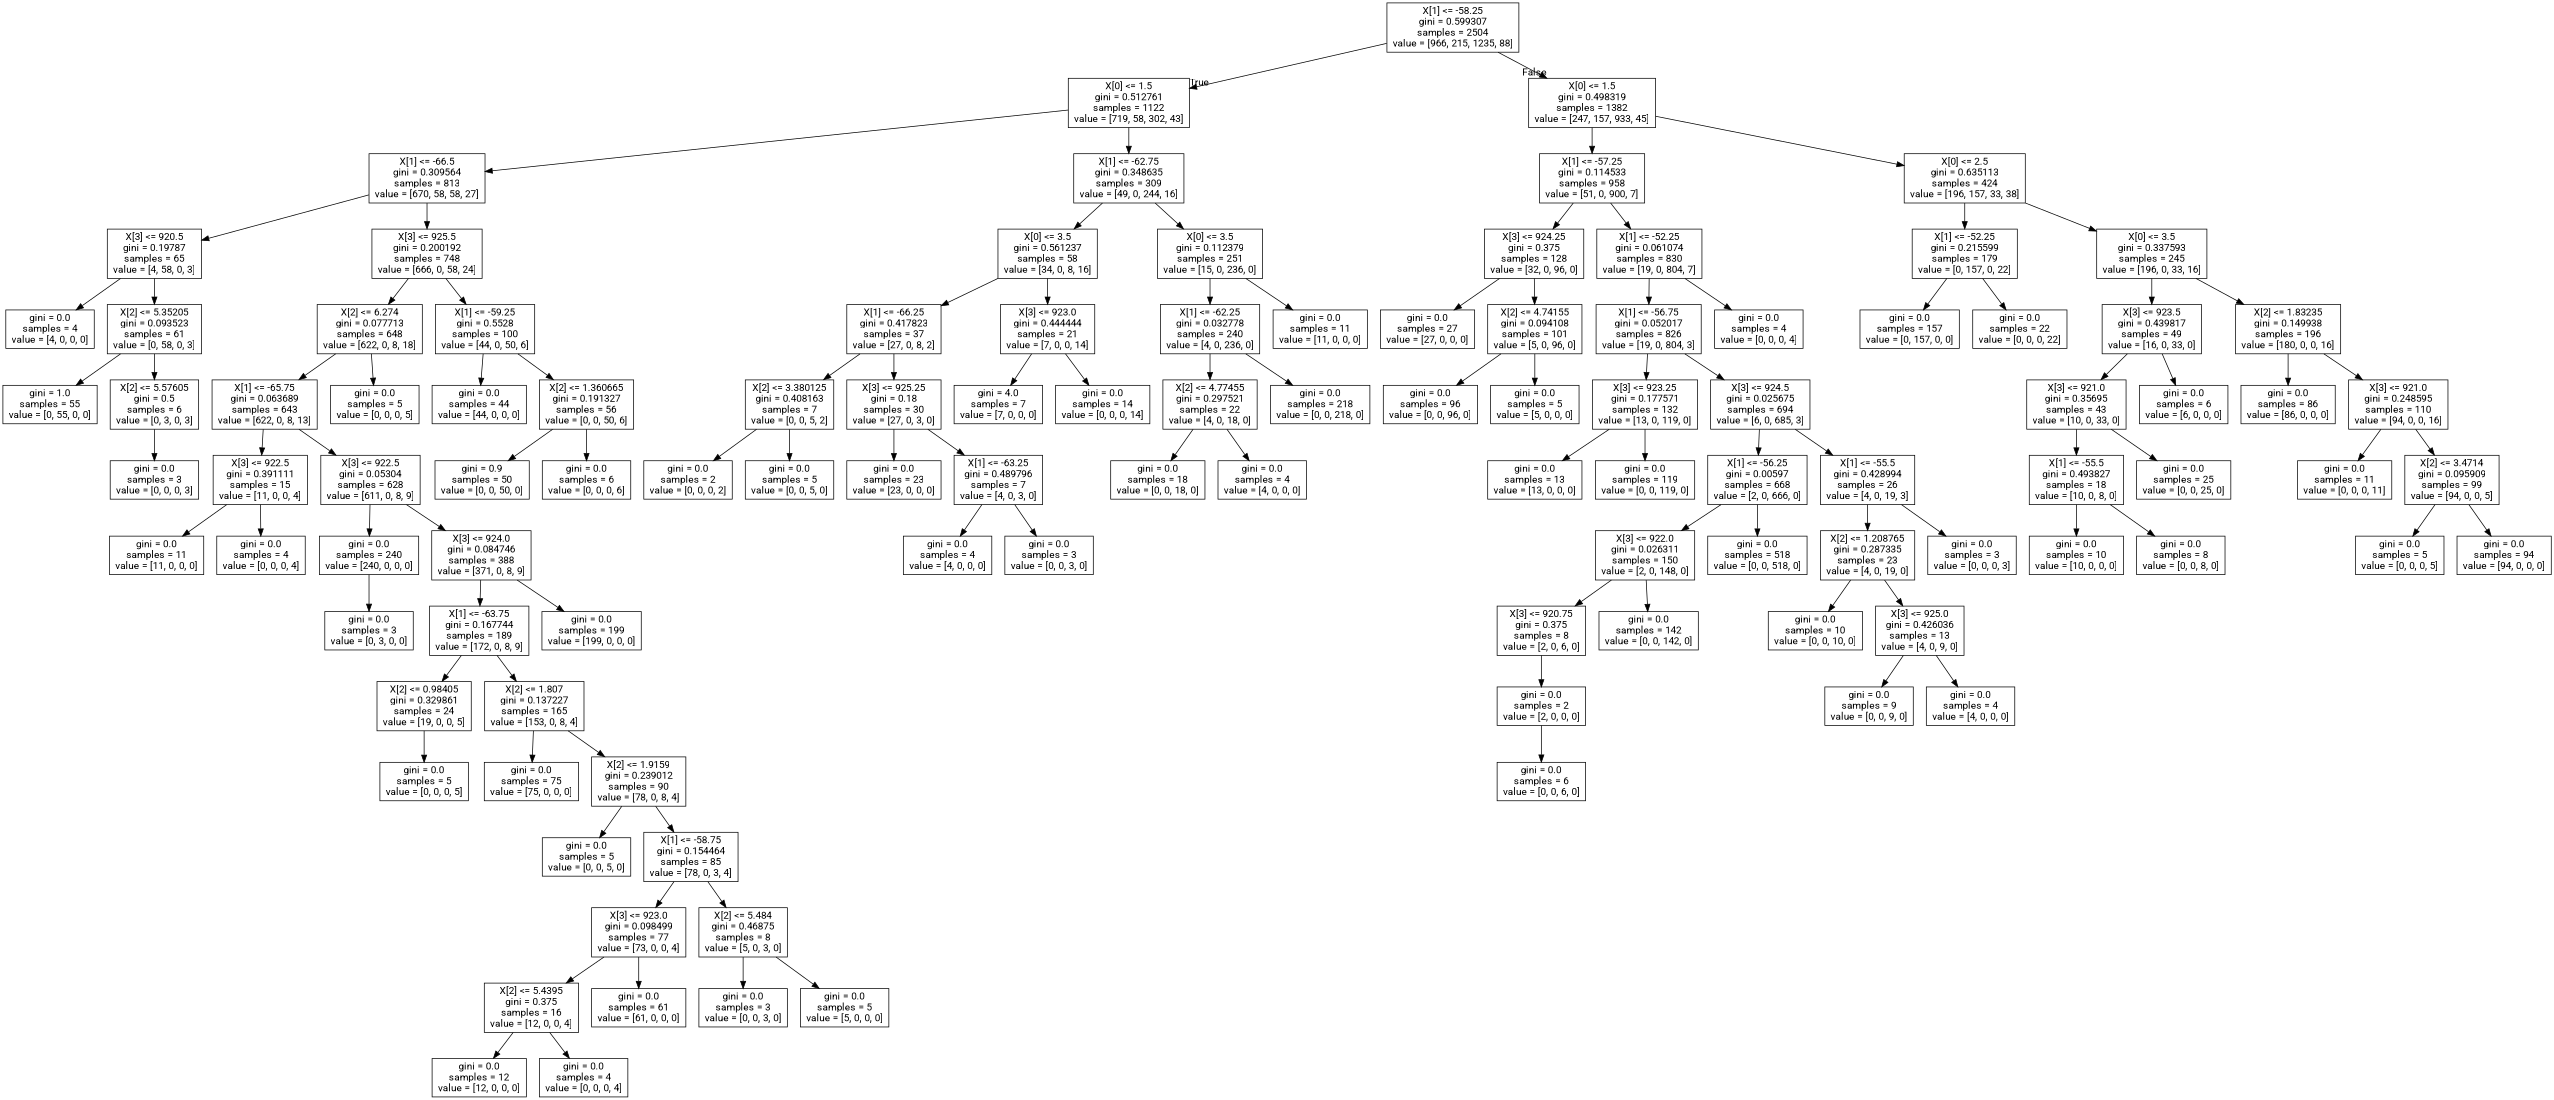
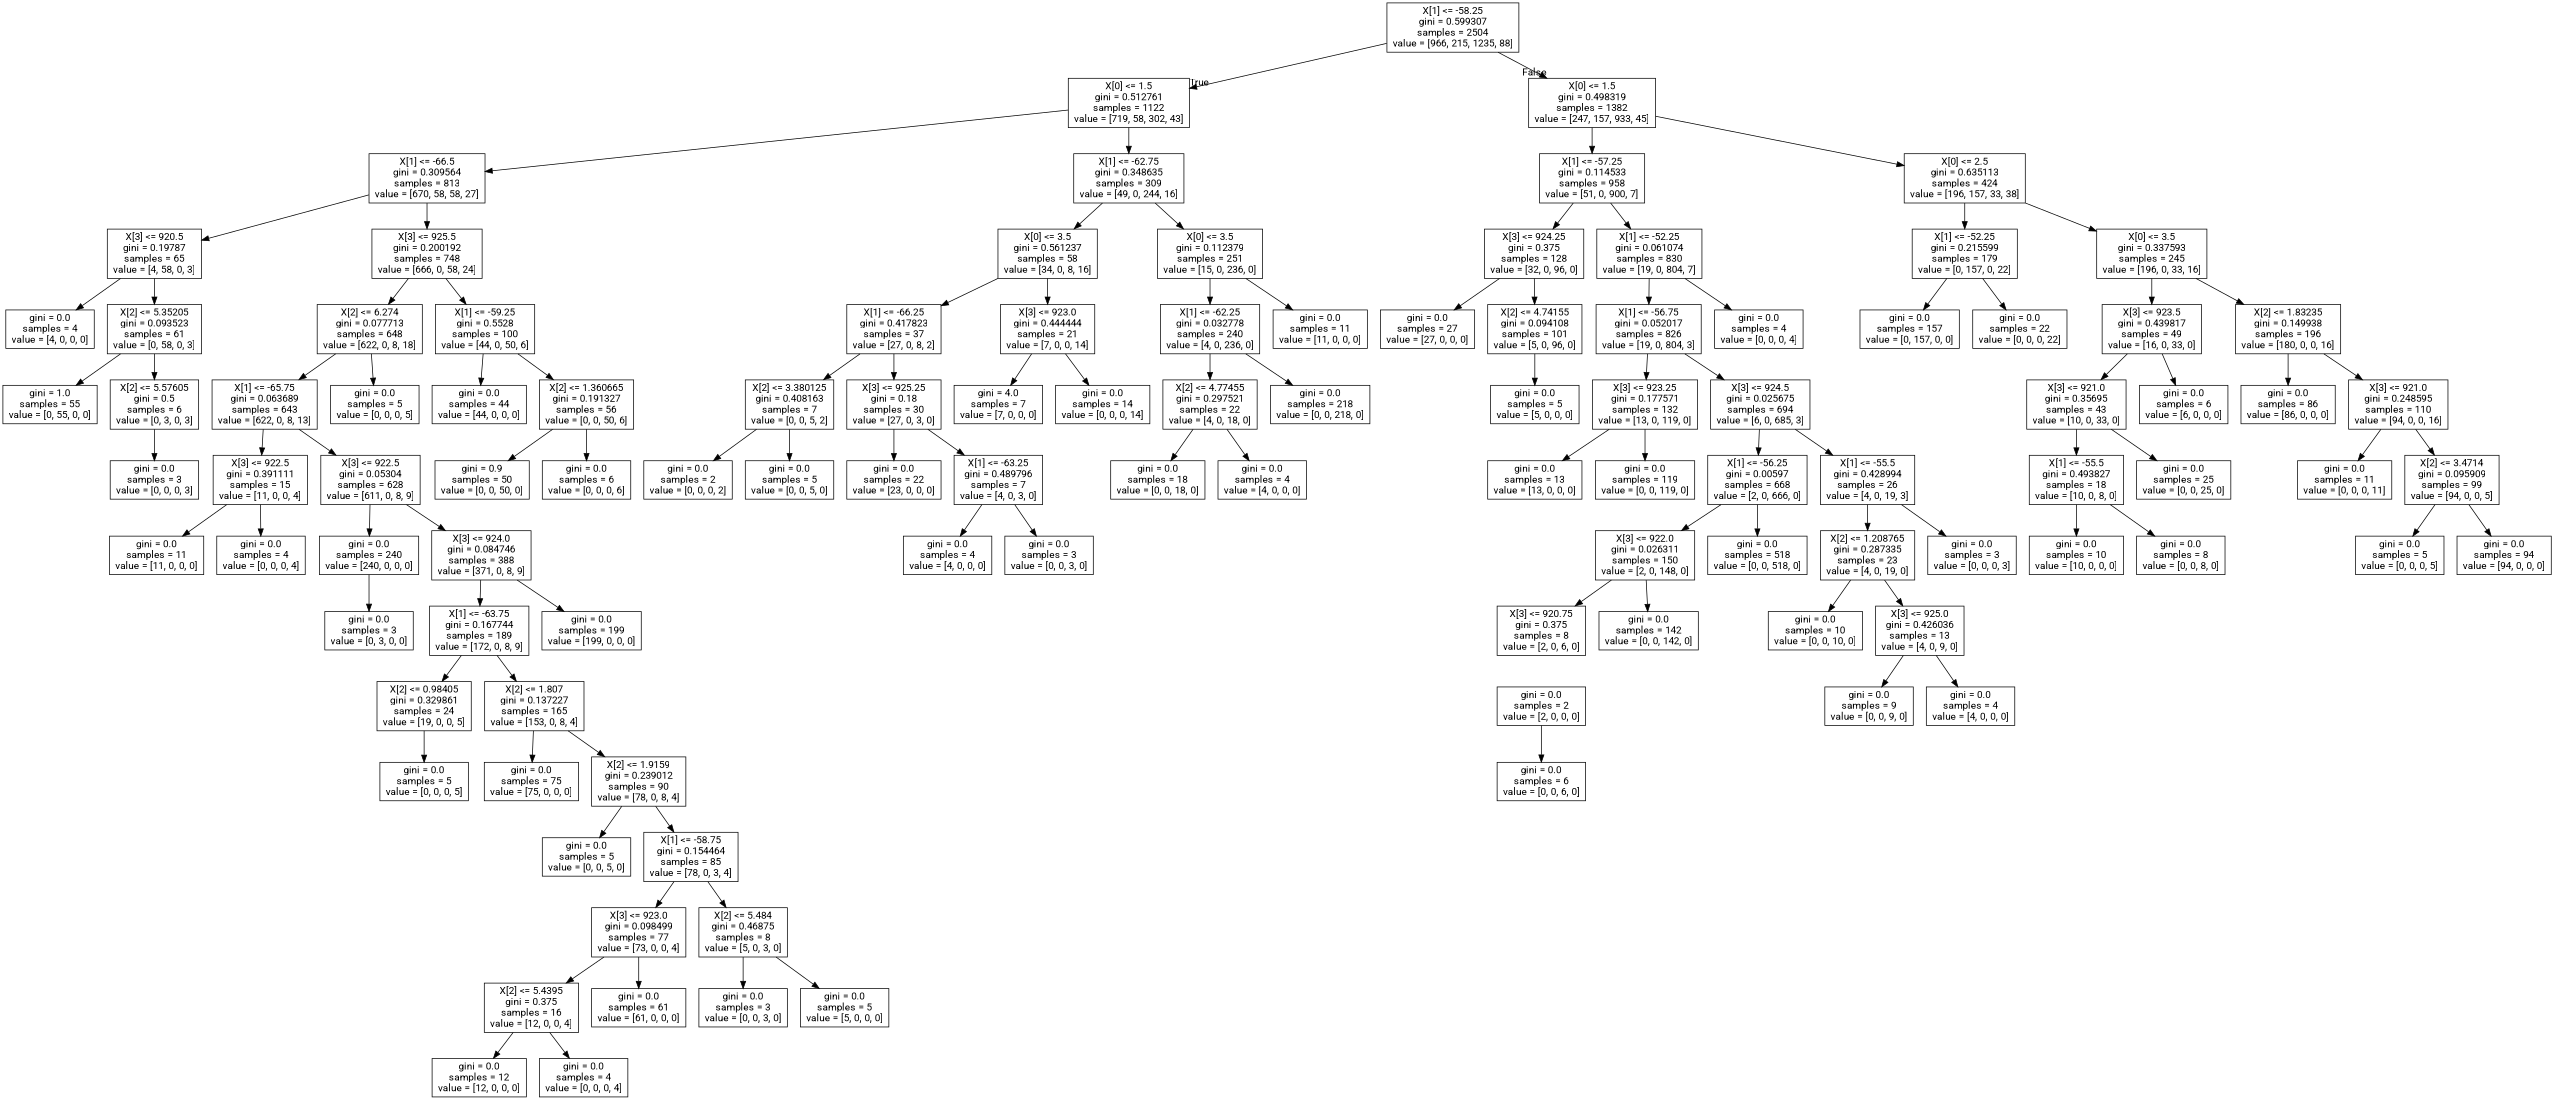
(1430, 405) -> none
(894, 480) -> (894, 480)
(1541, 667) -> none
